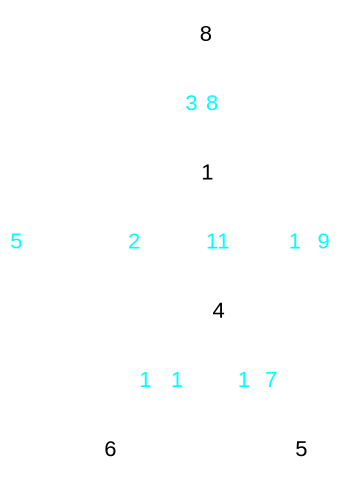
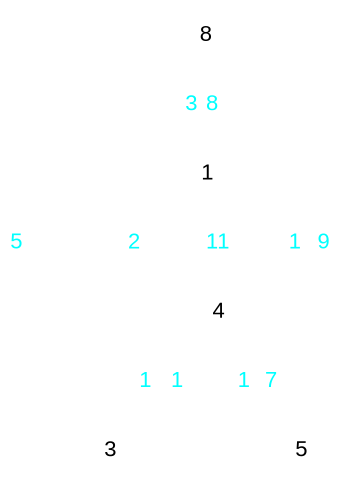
(111, 450) -> (111, 450)
